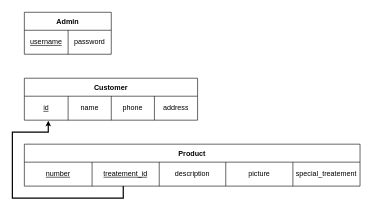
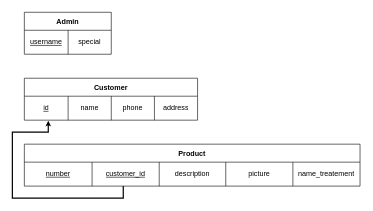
(90, 42) -> (90, 42)
(126, 174) -> (126, 174)
(327, 174) -> (327, 174)
